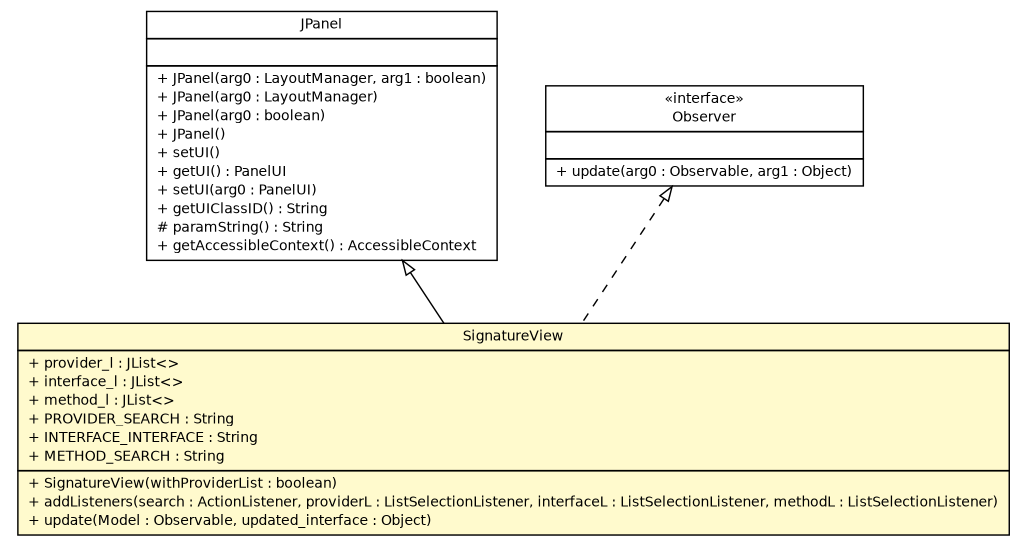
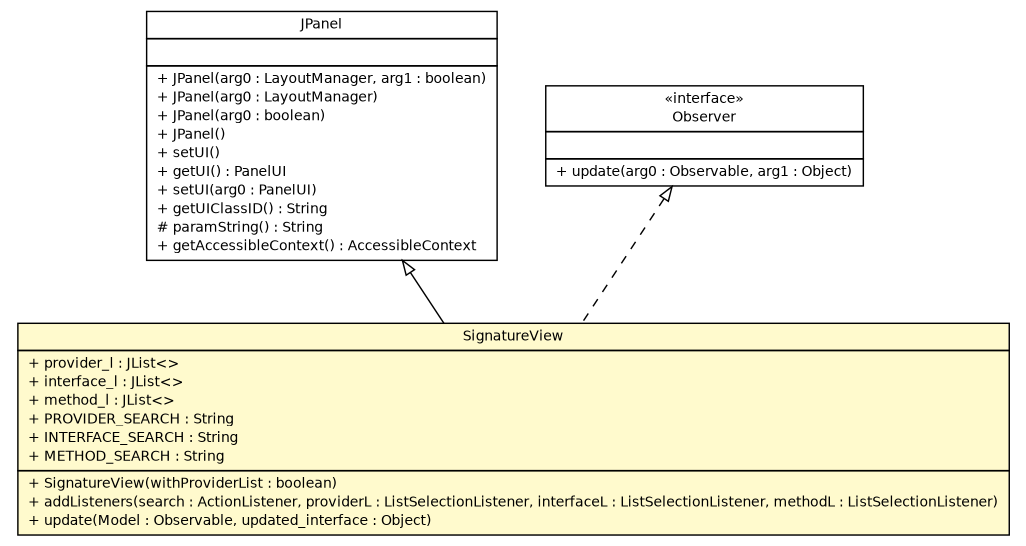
(143, 438) -> (134, 438)
